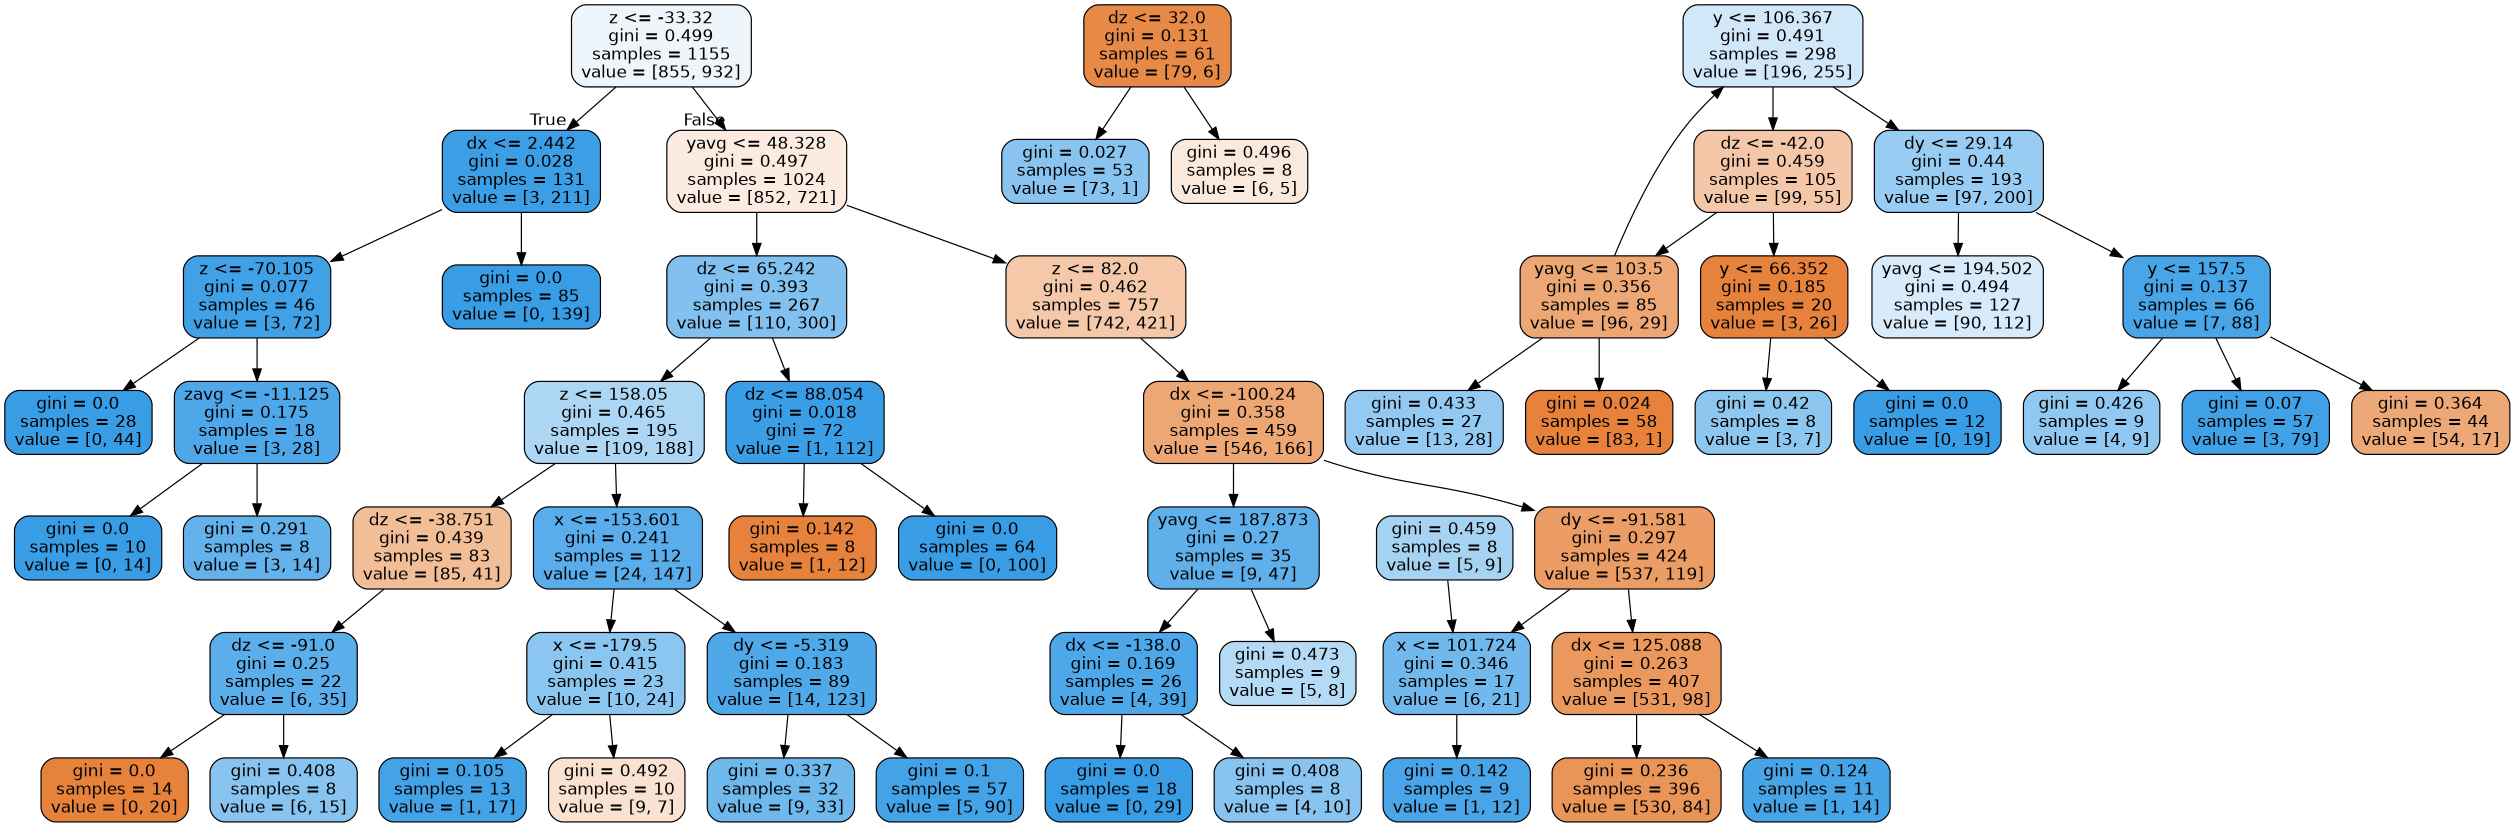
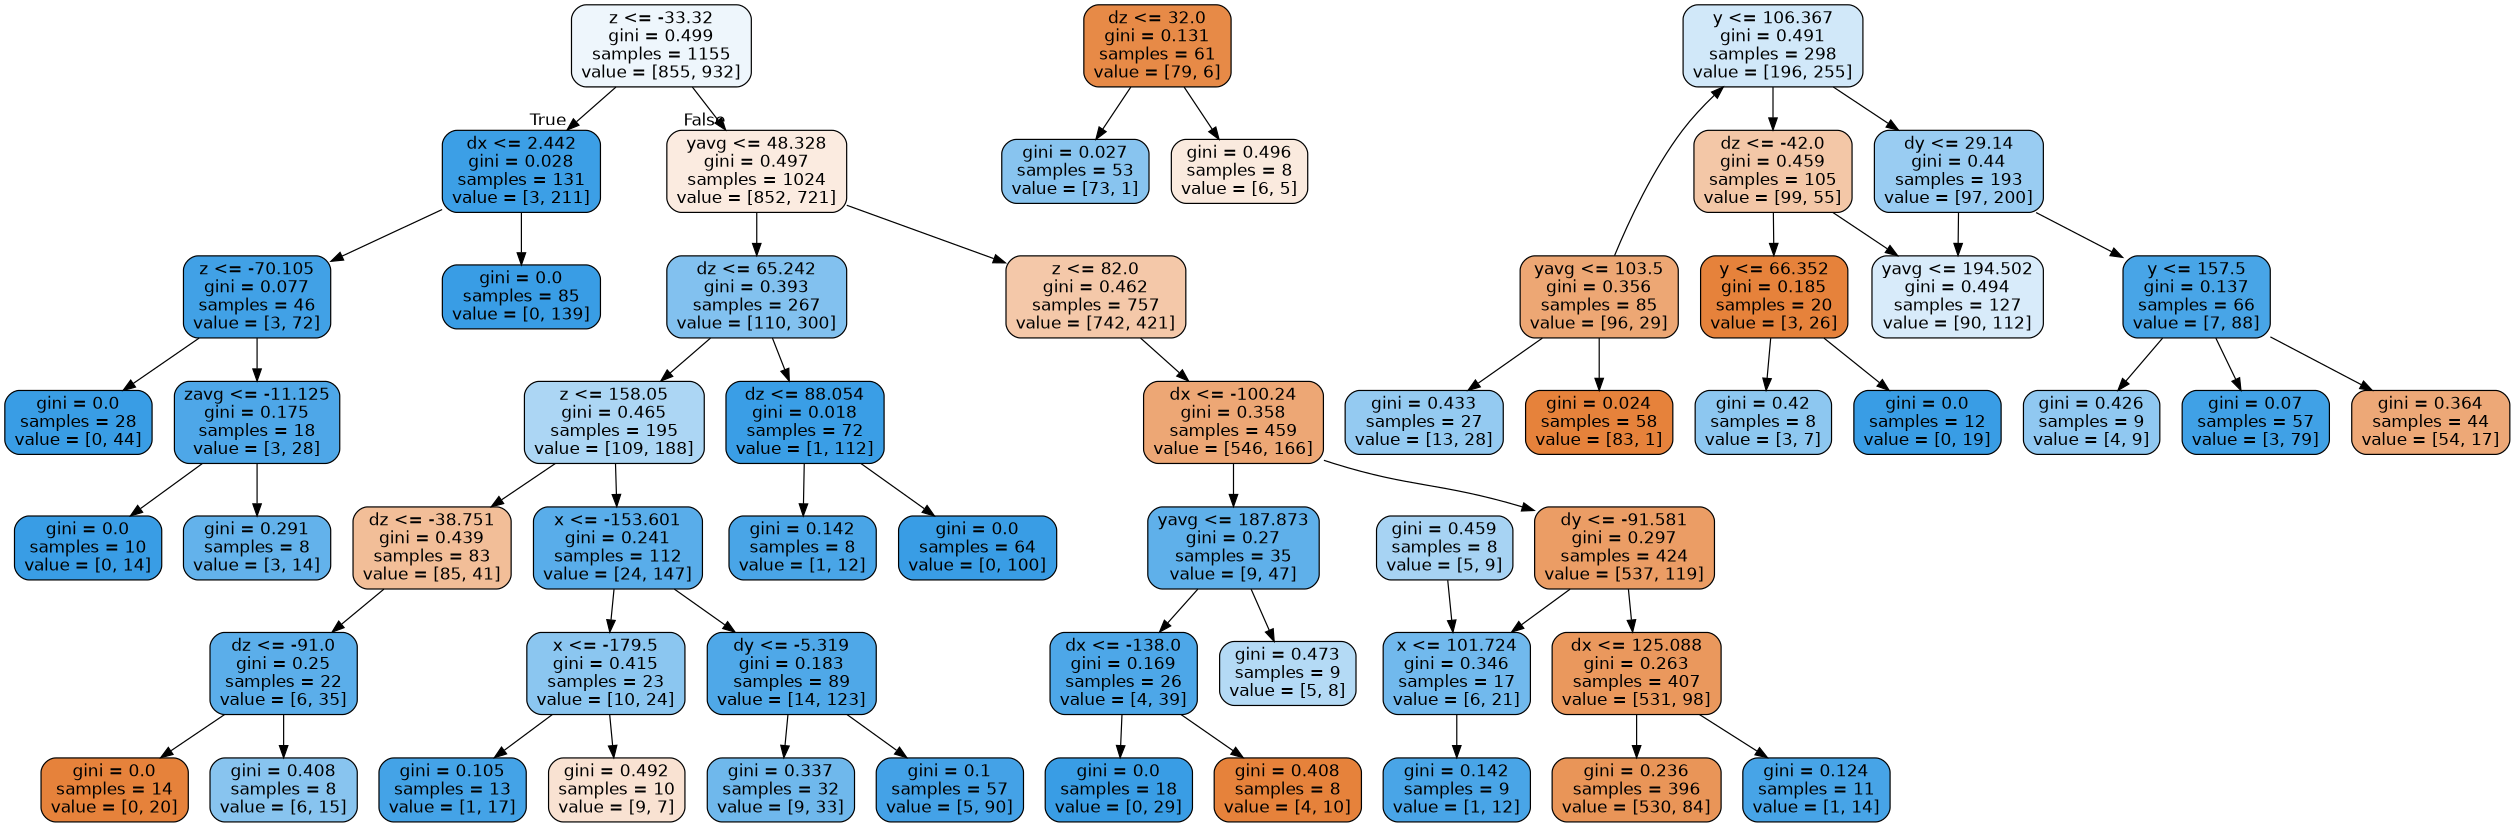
(1691, 230) -> (1860, 231)
(805, 422) -> (805, 422)
(803, 548) -> (803, 548)
(1288, 790) -> (1288, 790)
